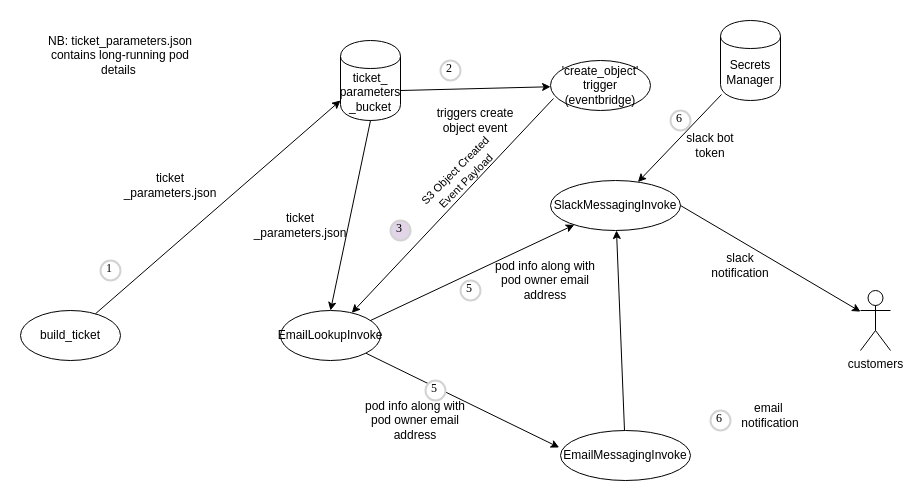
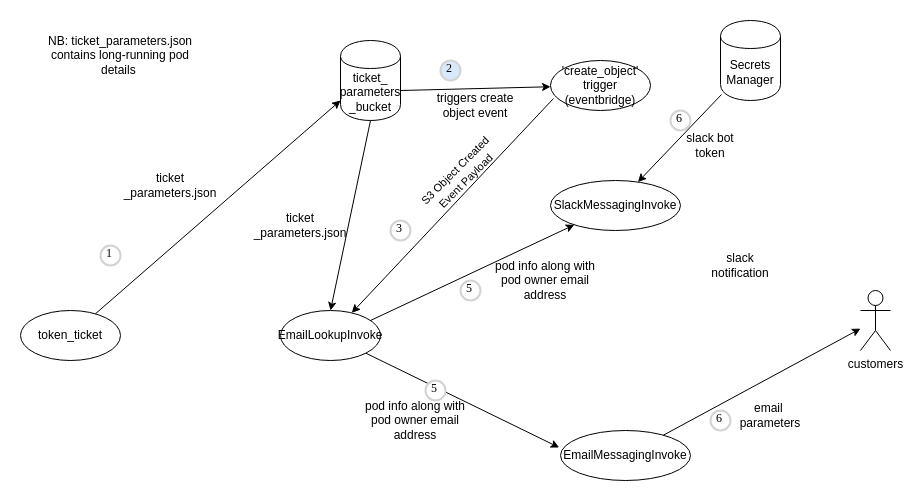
(451, 71) -> (451, 71)
(476, 121) -> (476, 106)
(401, 231) -> (401, 231)
(768, 257) -> none
(111, 271) -> (111, 256)
(621, 334) -> (759, 384)
(71, 336) -> (71, 336)
(771, 416) -> (771, 416)
